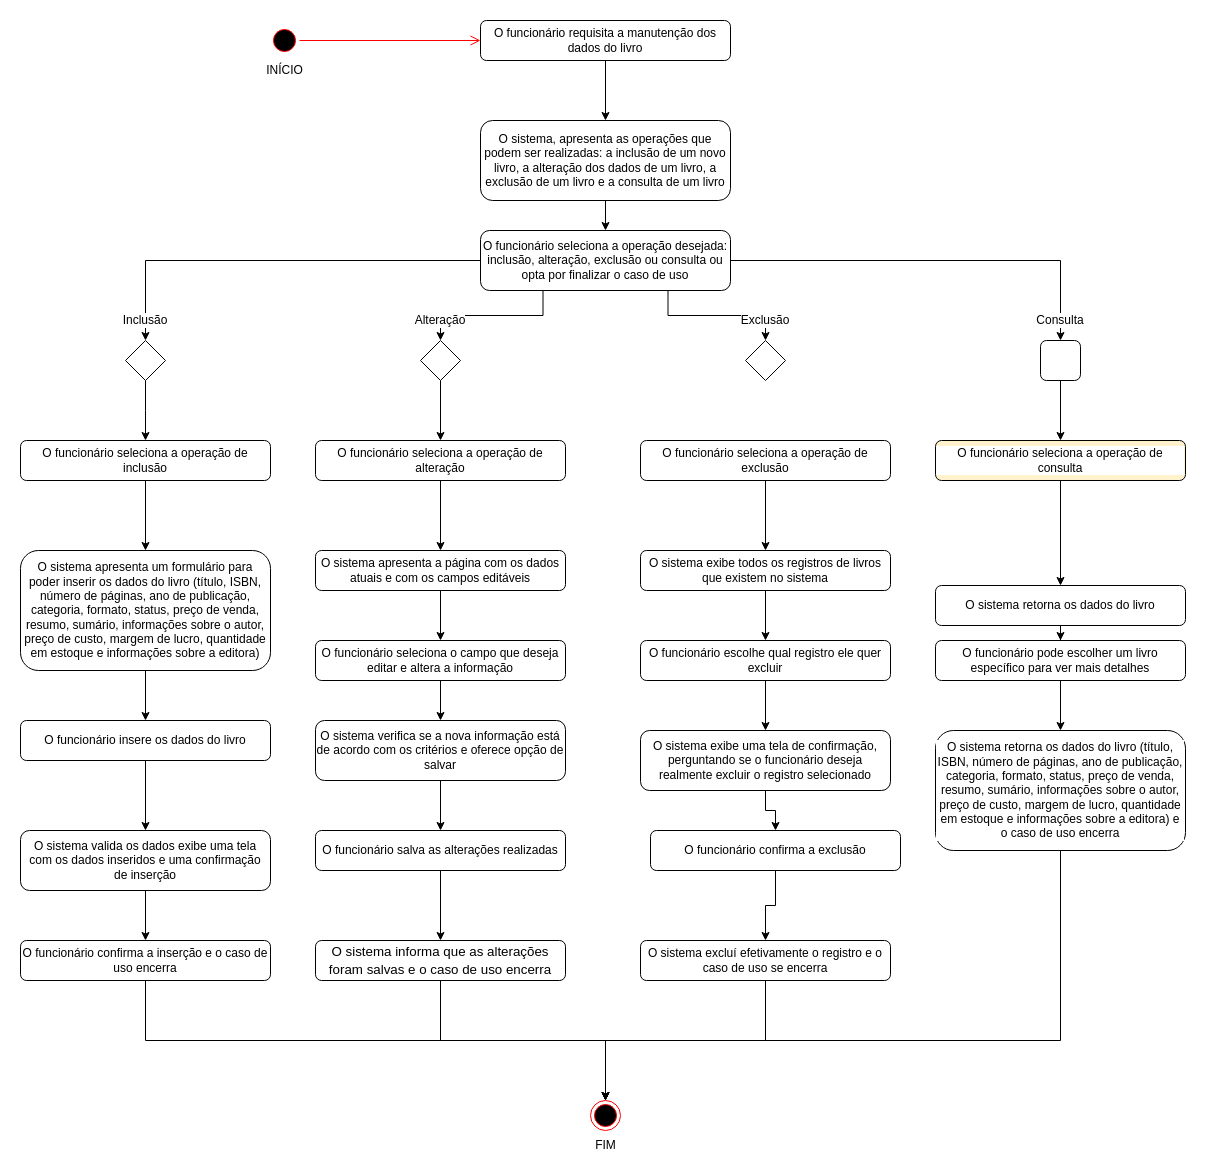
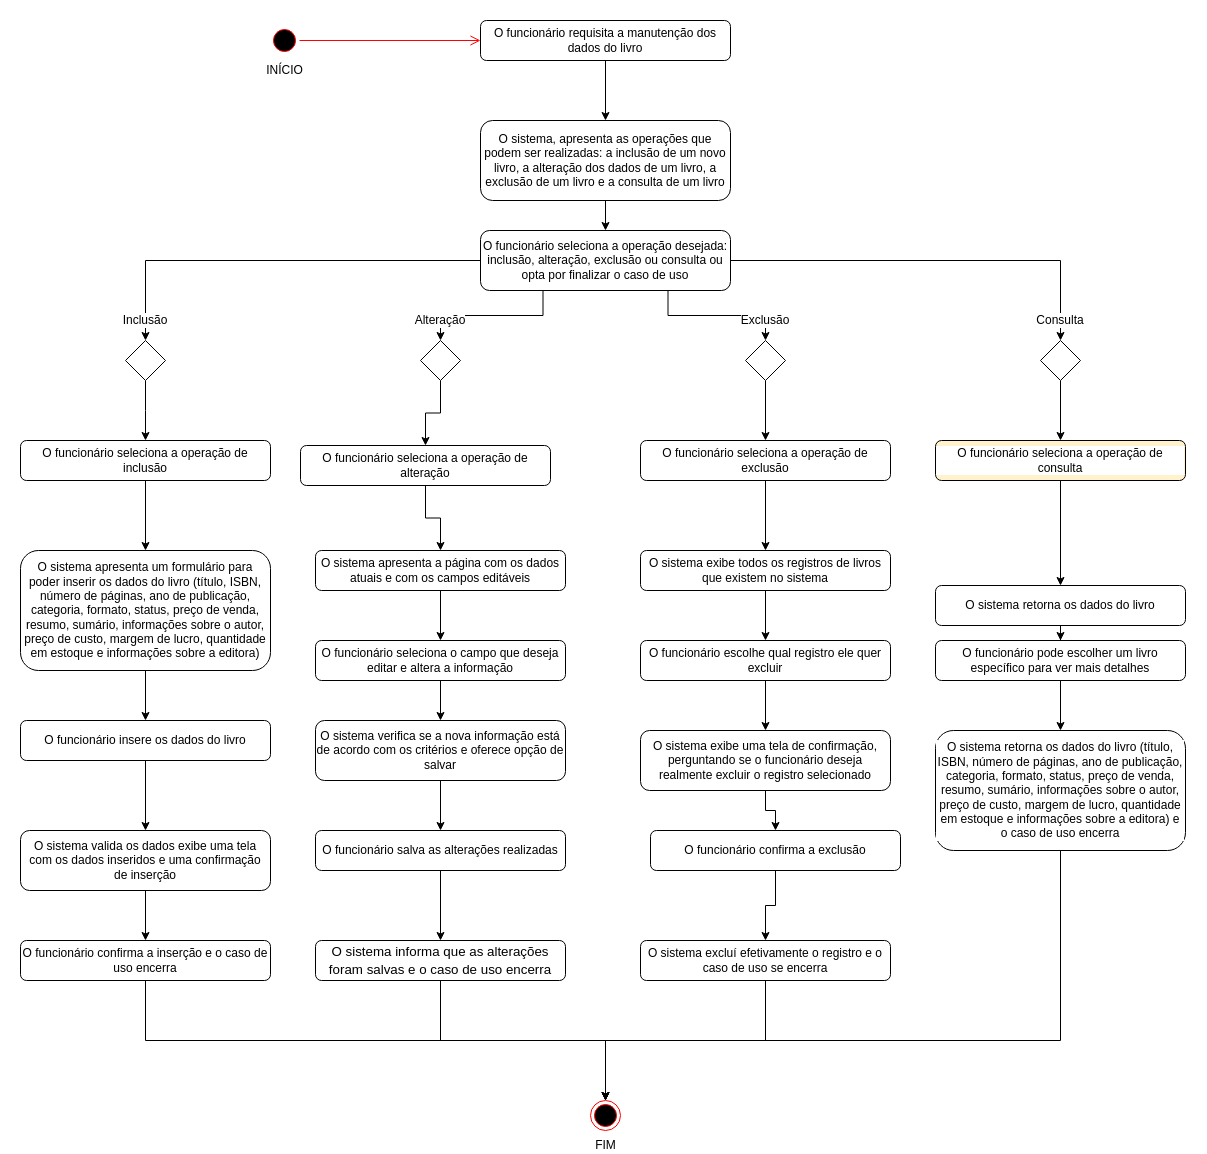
(1061, 361) -> (1061, 361)
none -> (766, 407)
(441, 461) -> (426, 466)
